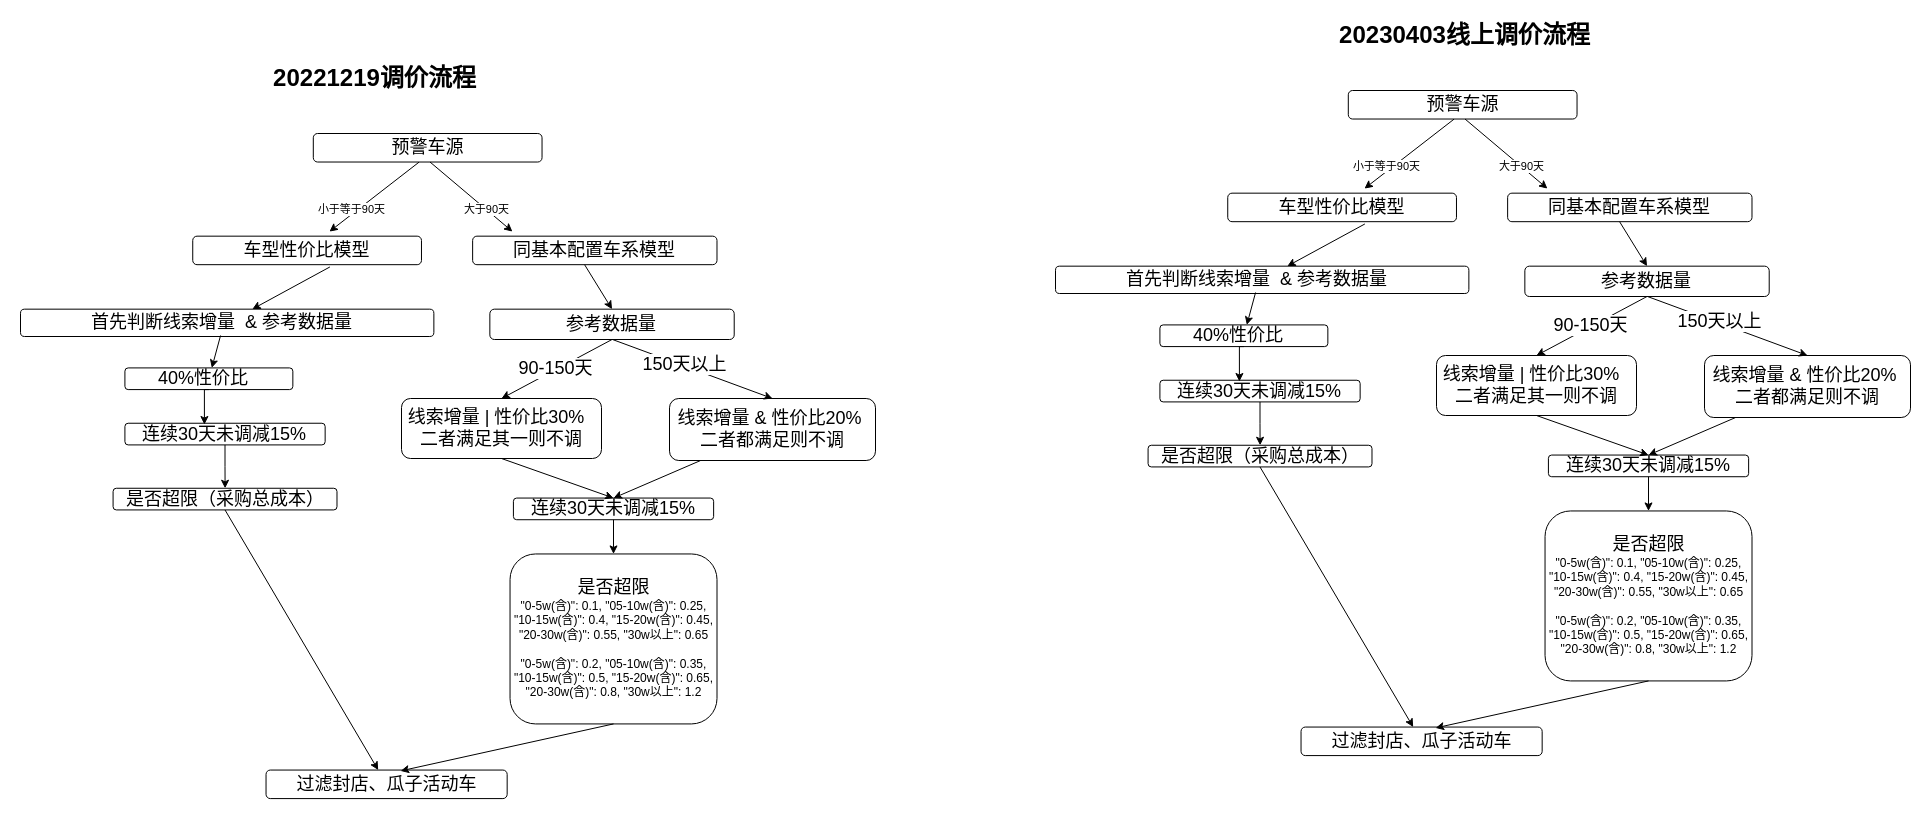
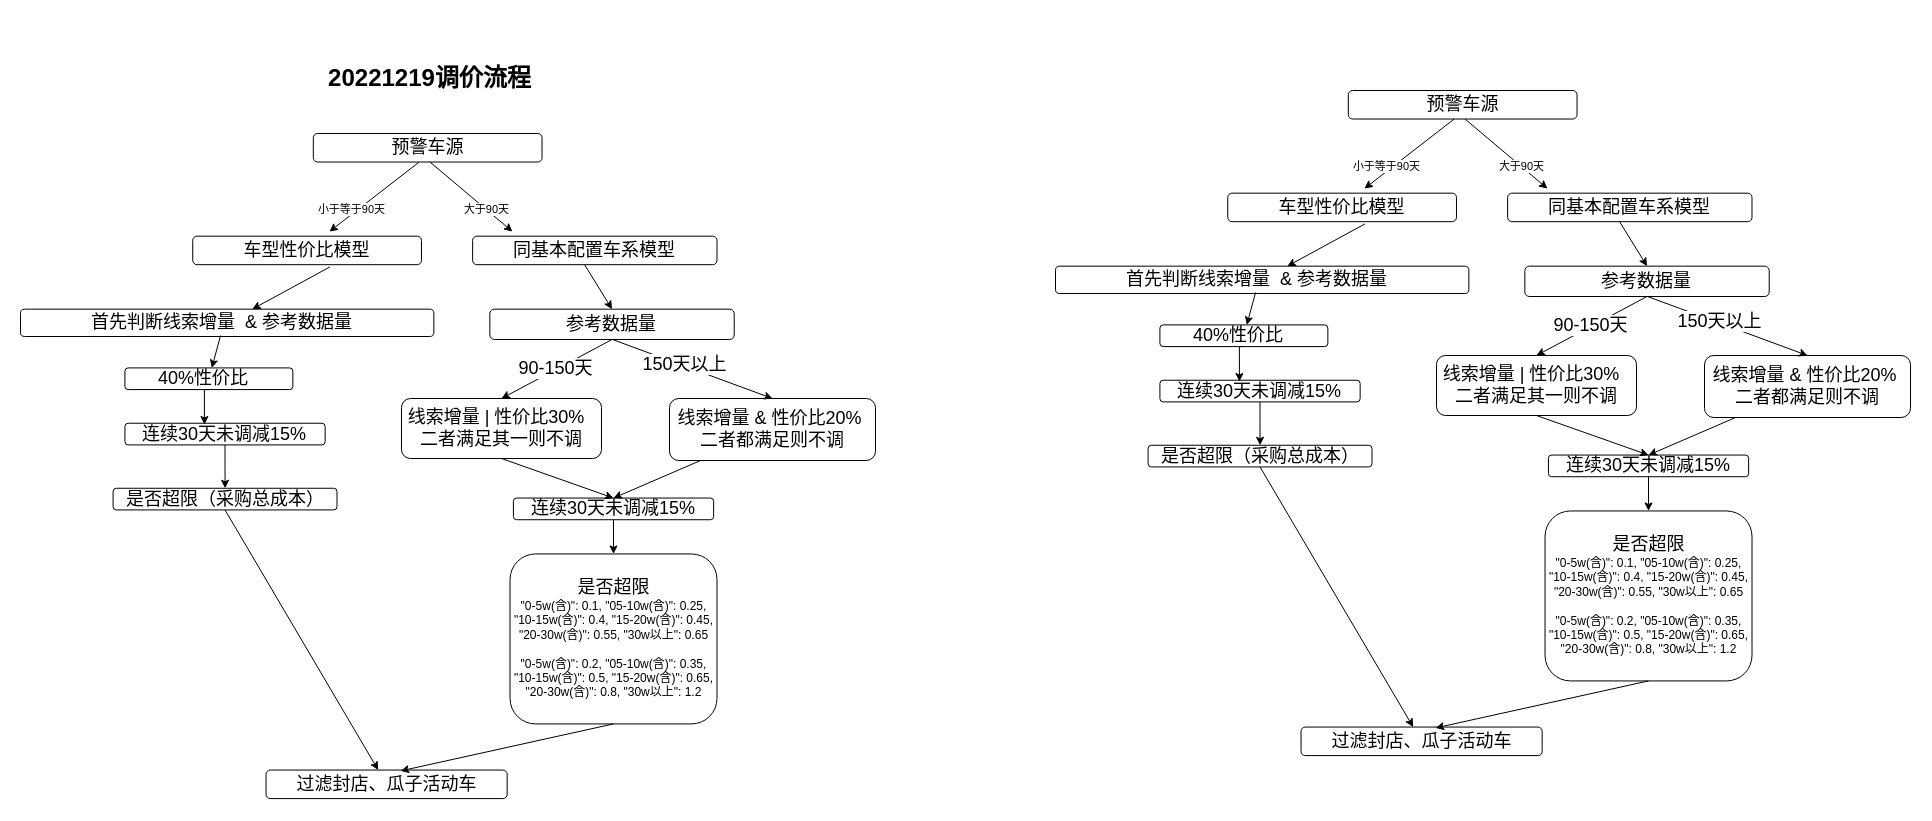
(1465, 36) -> none
(375, 79) -> (430, 79)
